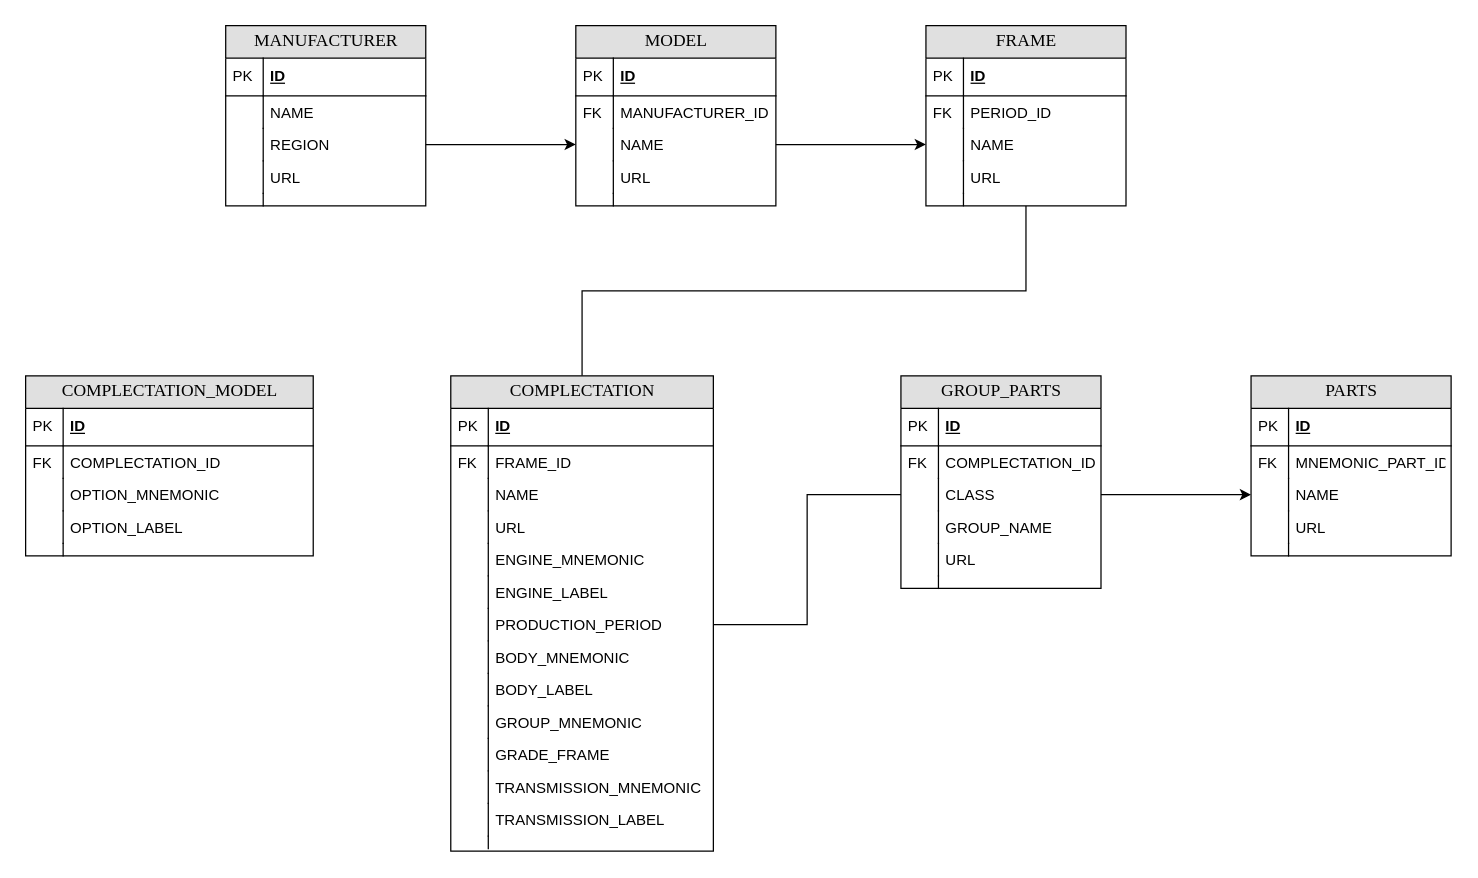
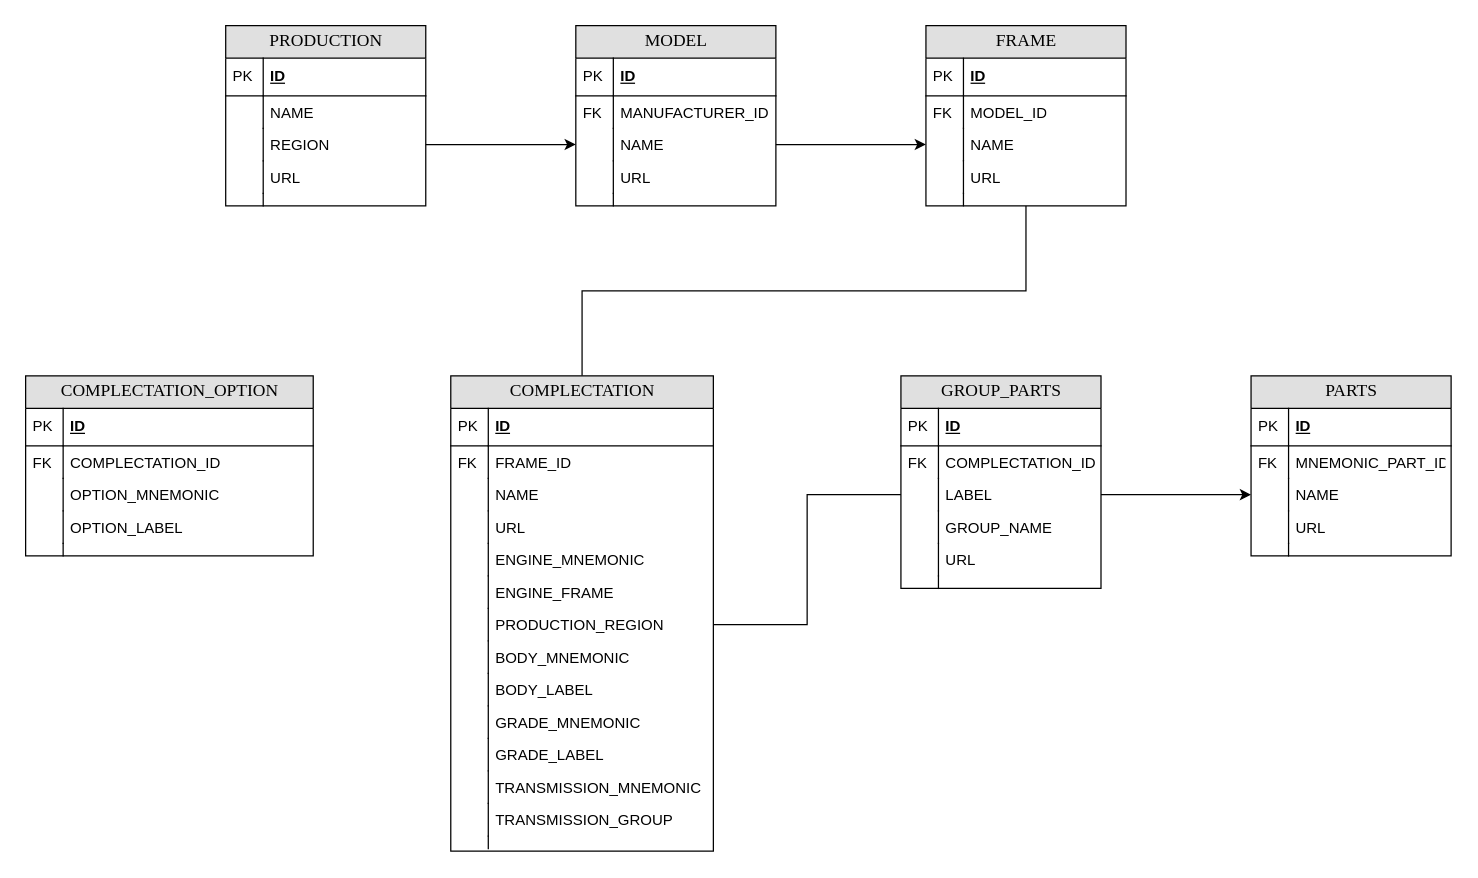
(326, 42) -> (326, 42)
(1008, 113) -> (1004, 113)
(170, 392) -> (170, 392)
(967, 496) -> (967, 496)
(546, 593) -> (546, 593)
(567, 626) -> (567, 626)
(554, 723) -> (554, 723)
(542, 756) -> (542, 756)
(571, 821) -> (571, 821)
